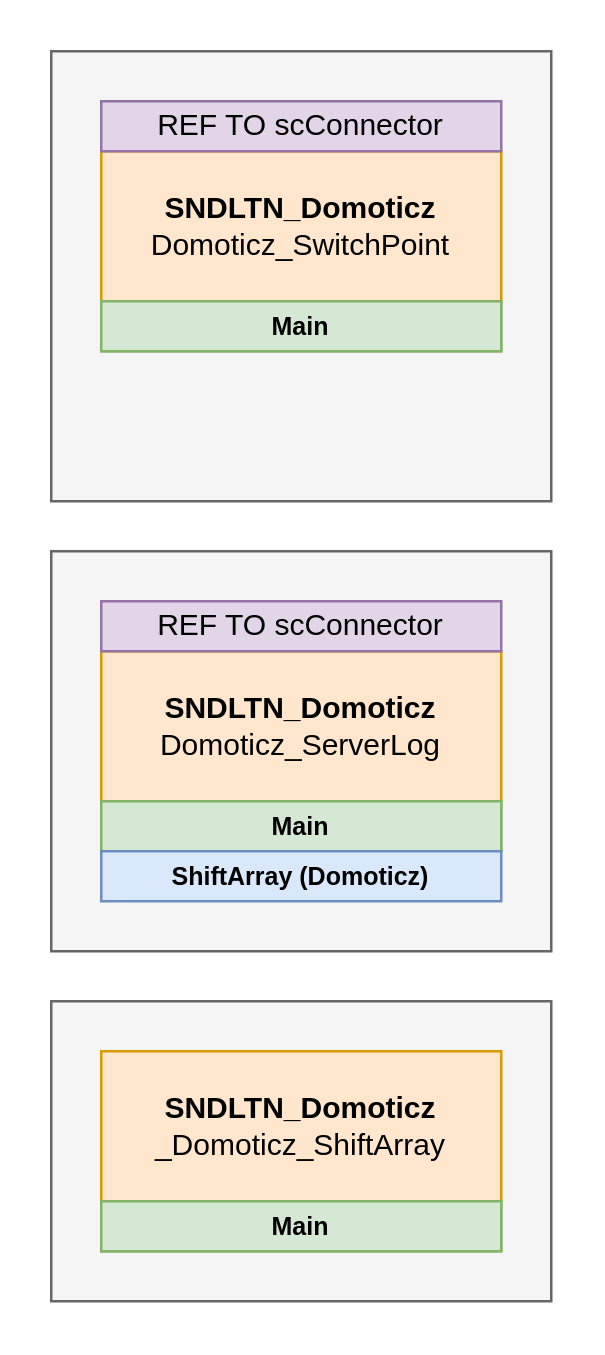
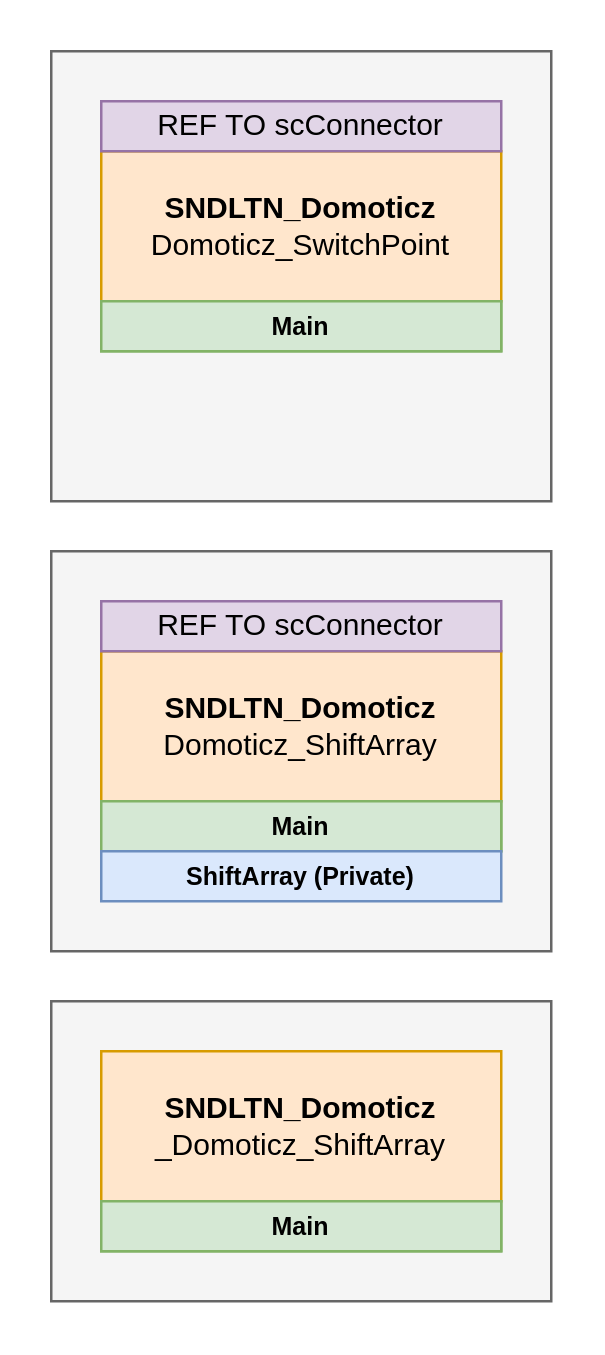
(301, 726) -> (301, 726)
(301, 876) -> (301, 876)
